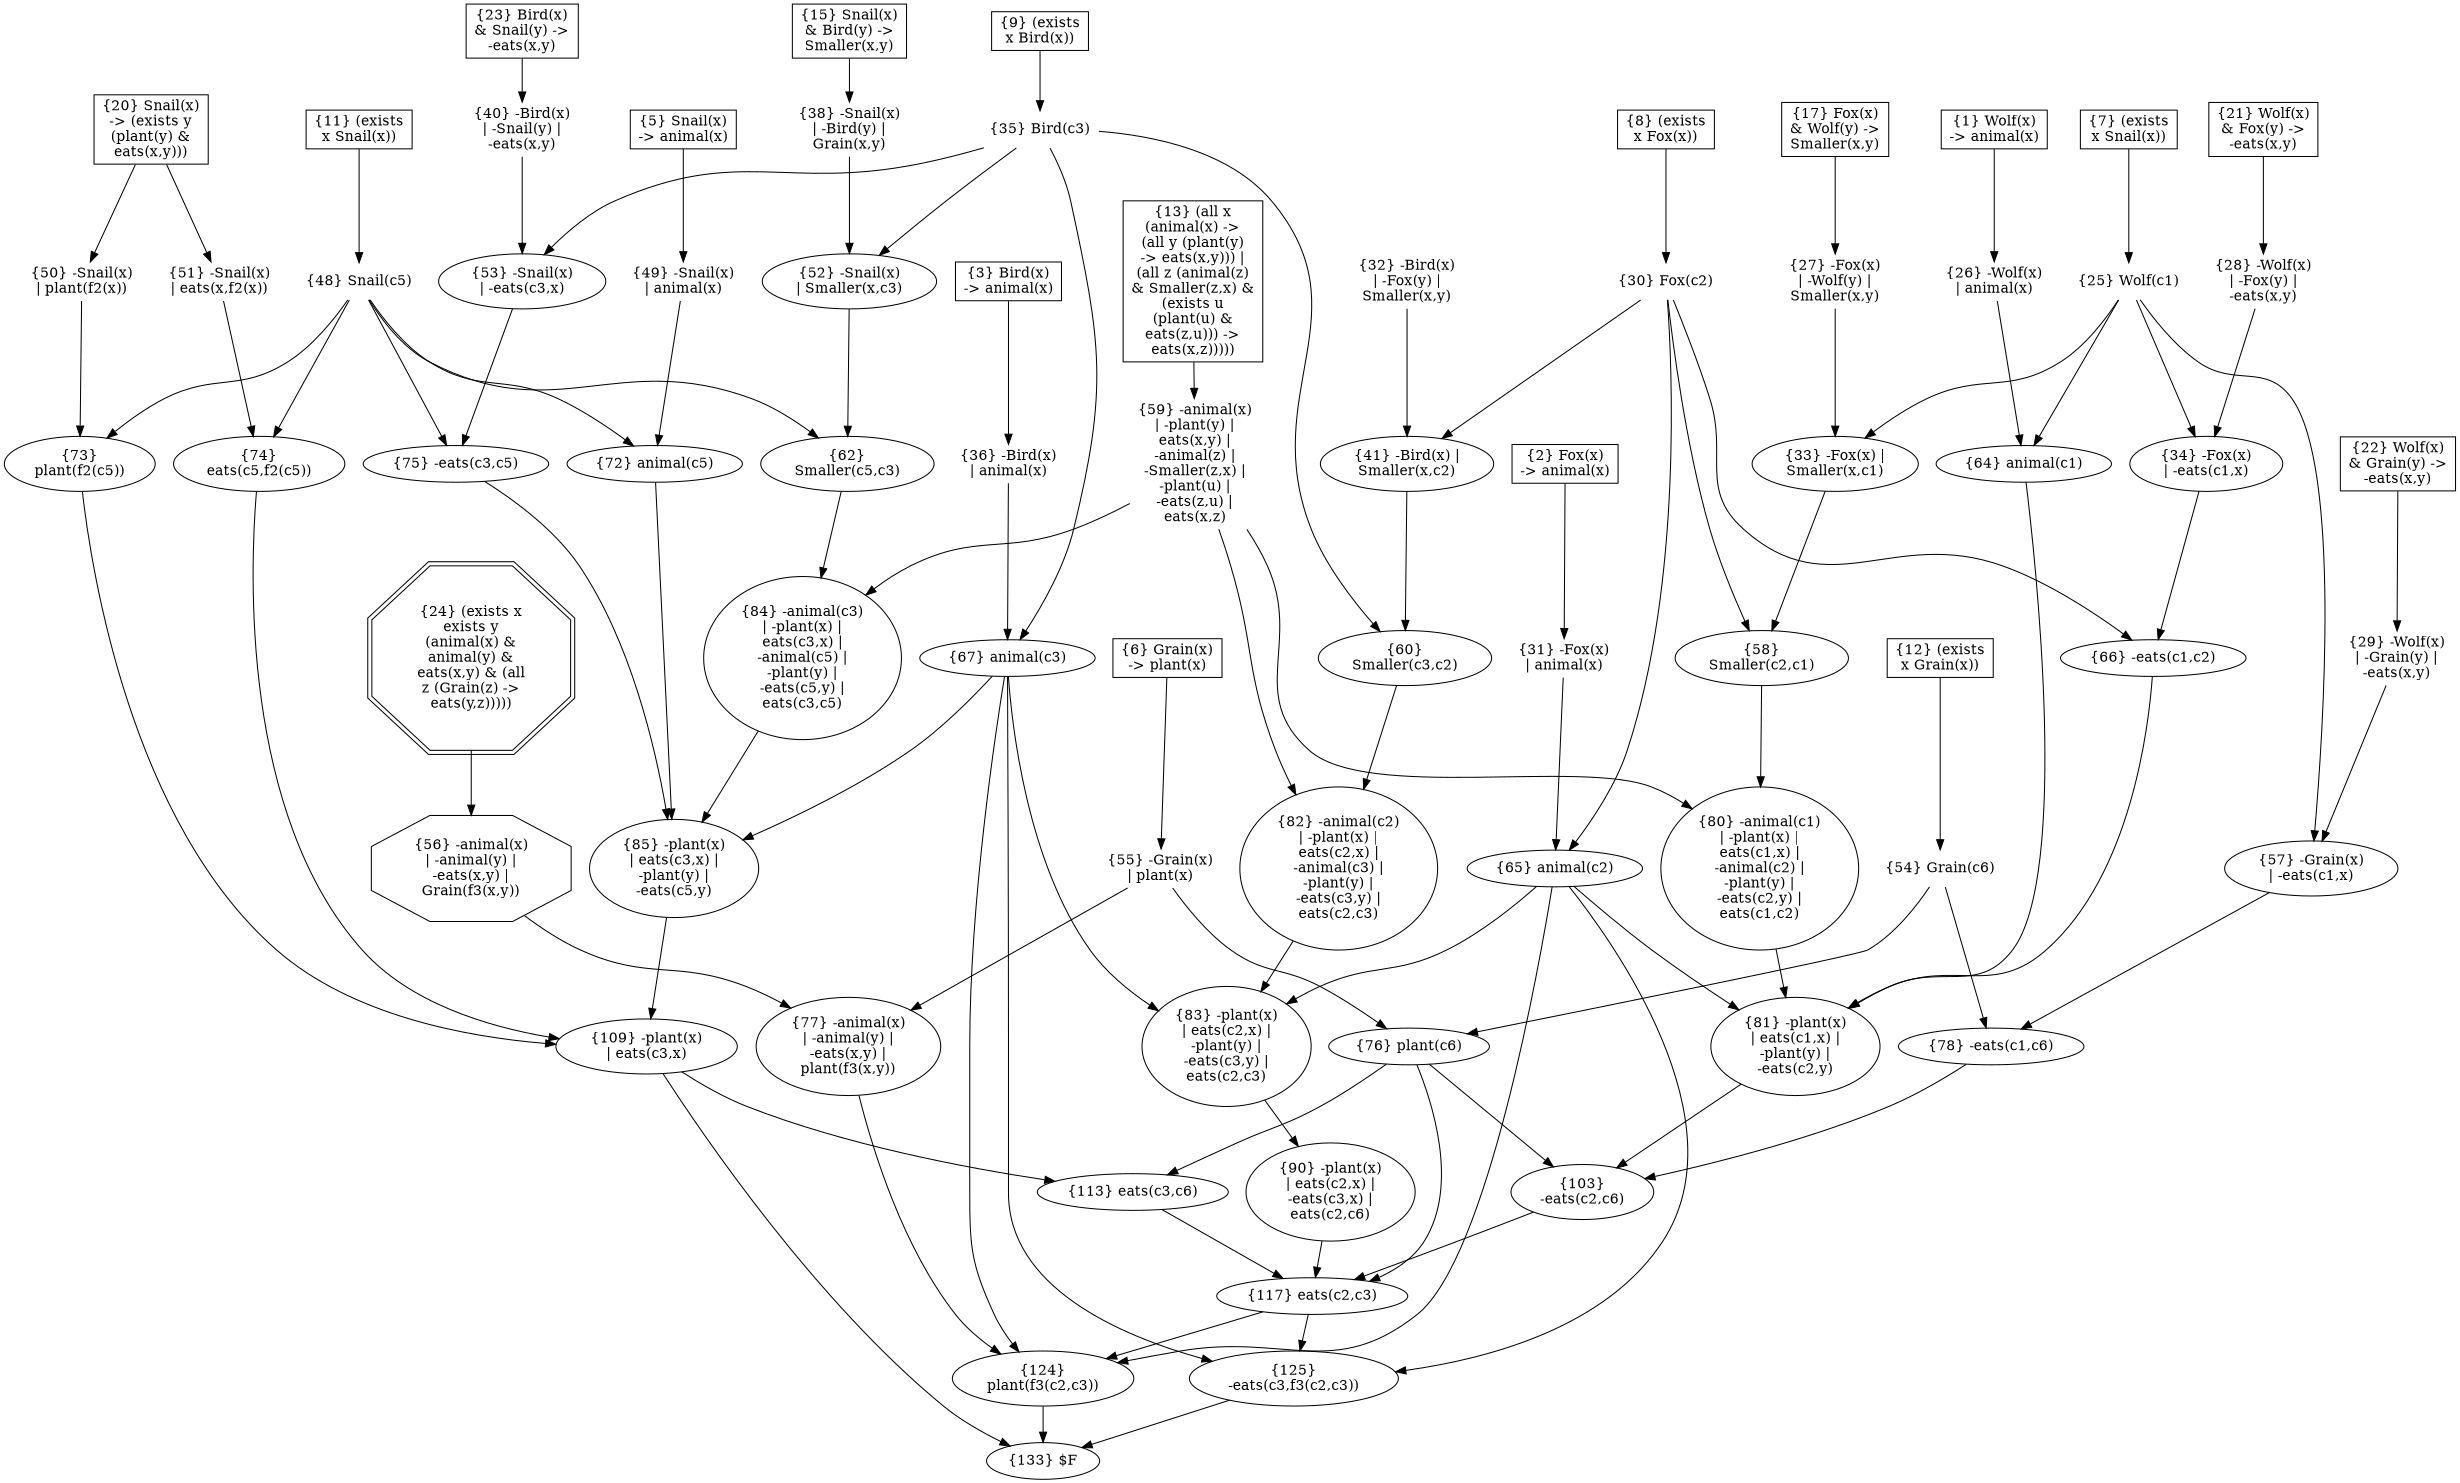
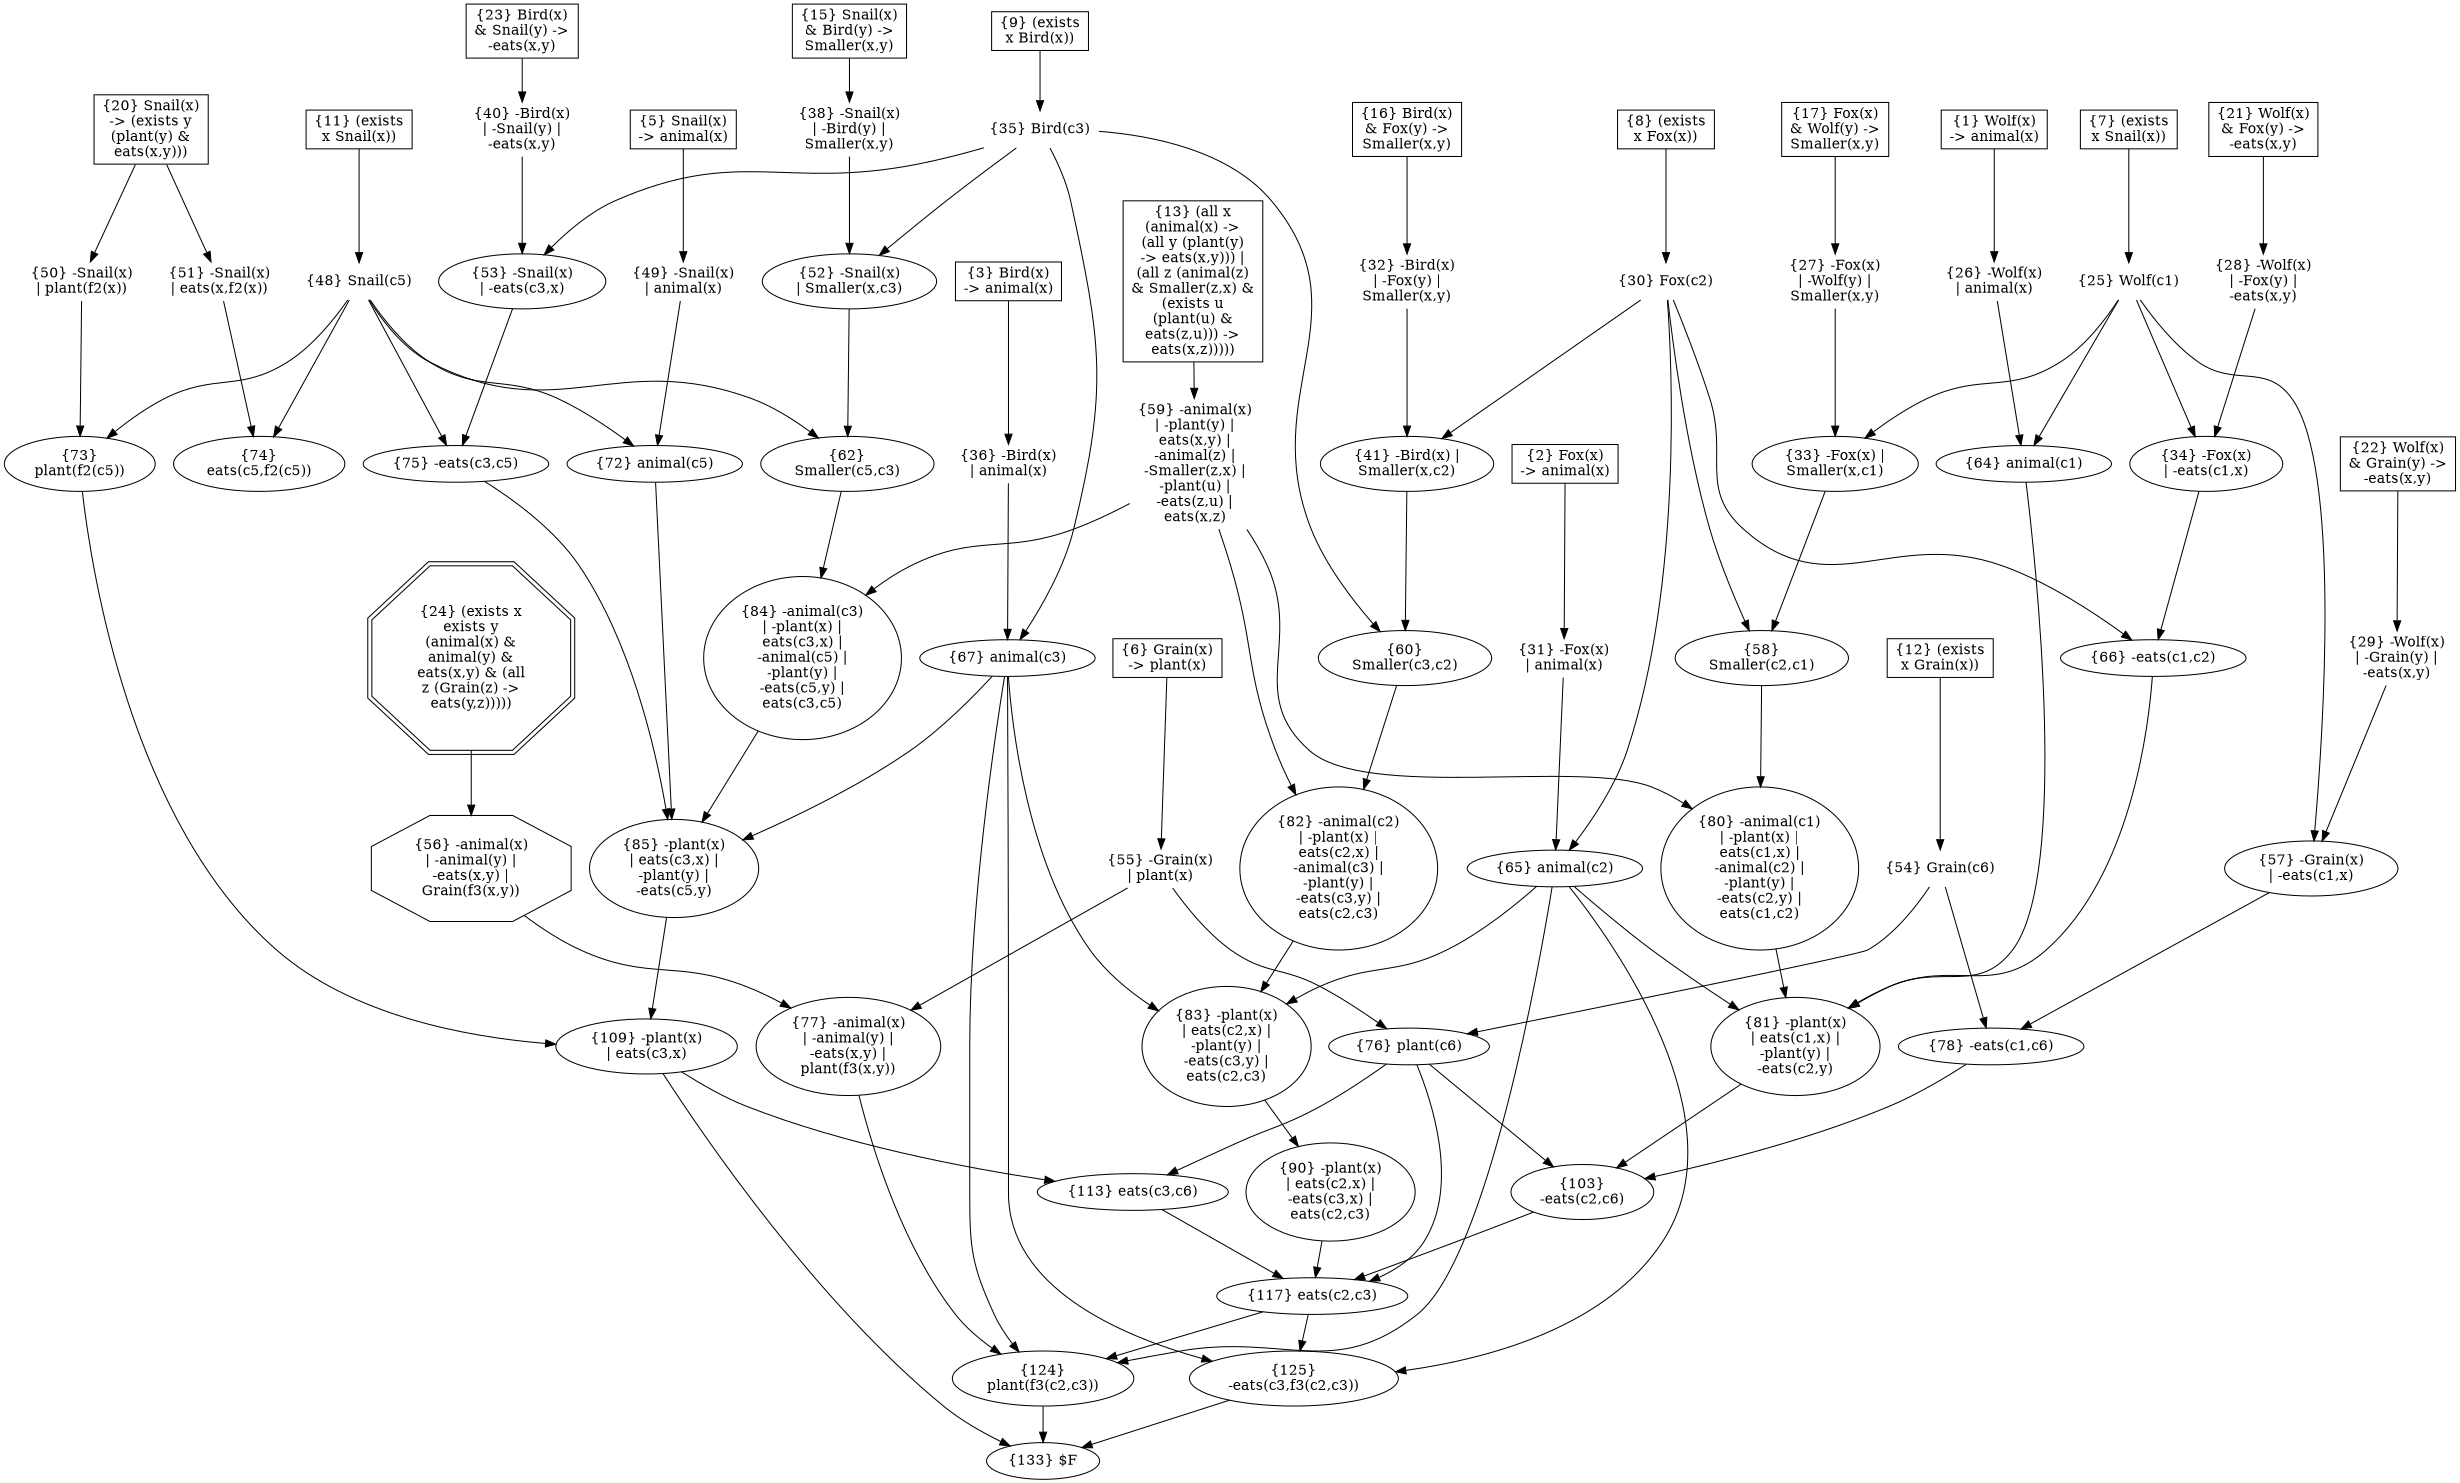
(849, 129) -> (849, 129)
none -> (1407, 129)
(294, 833) -> none
(1331, 1192) -> (1331, 1192)
